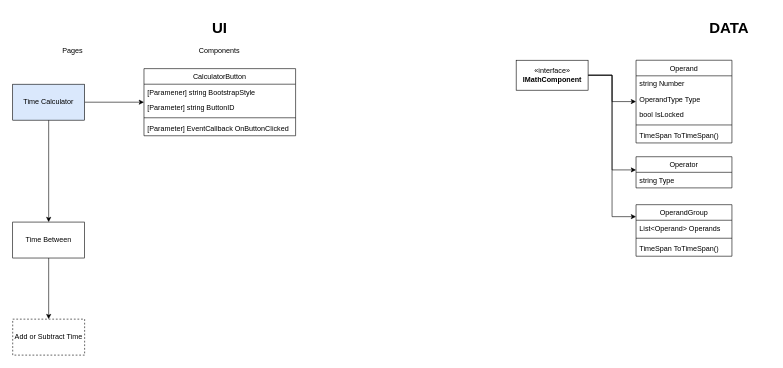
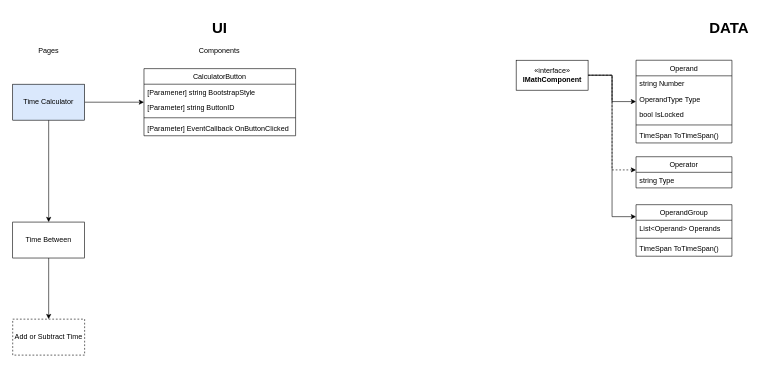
(72, 51) -> (48, 51)
(622, 170) -> (622, 170)
